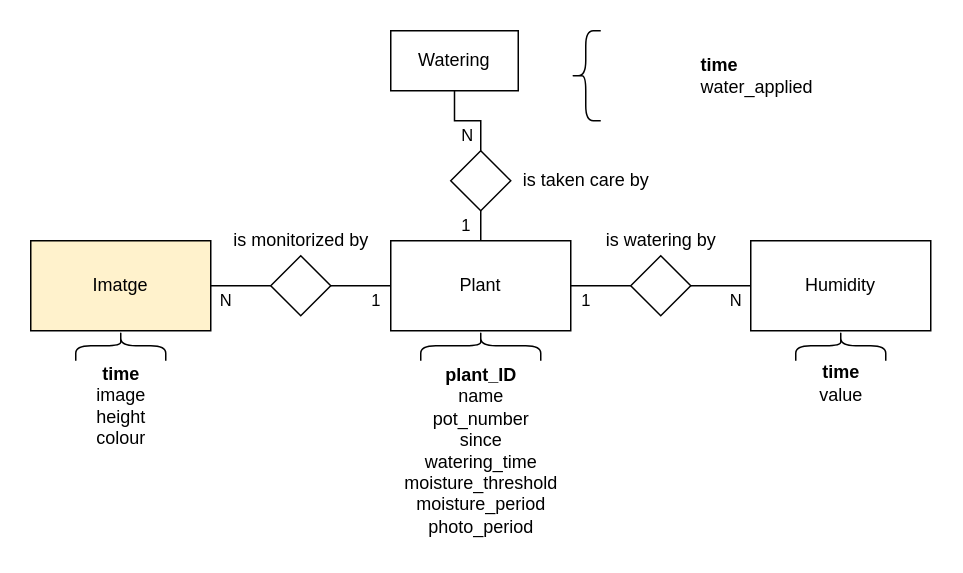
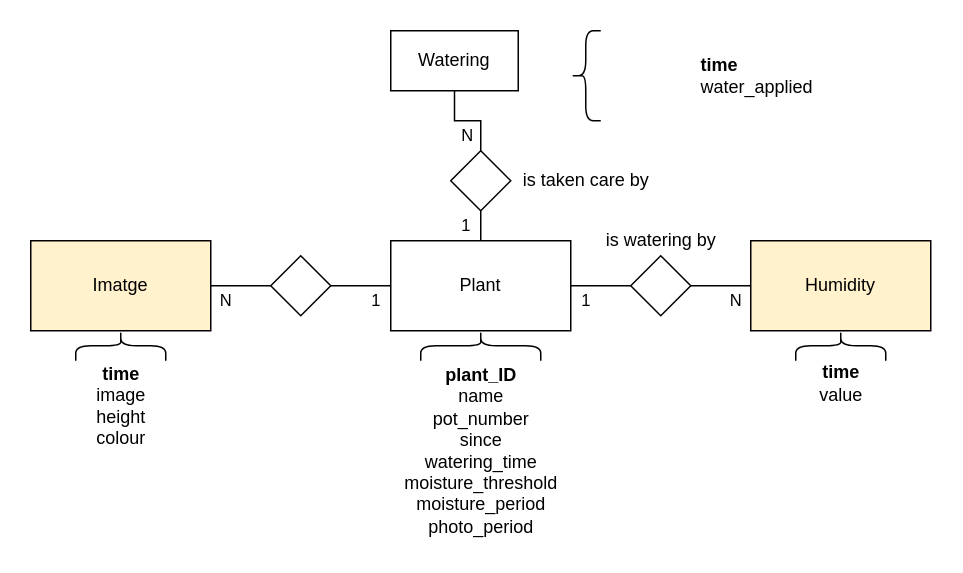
(301, 241) -> none
(841, 286) -> (841, 286)
